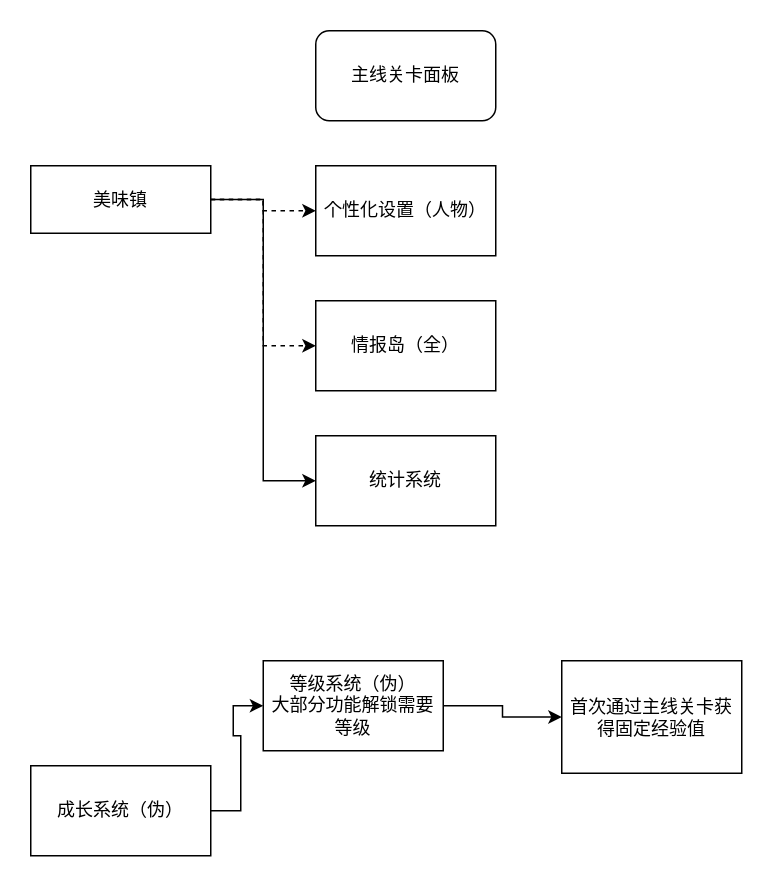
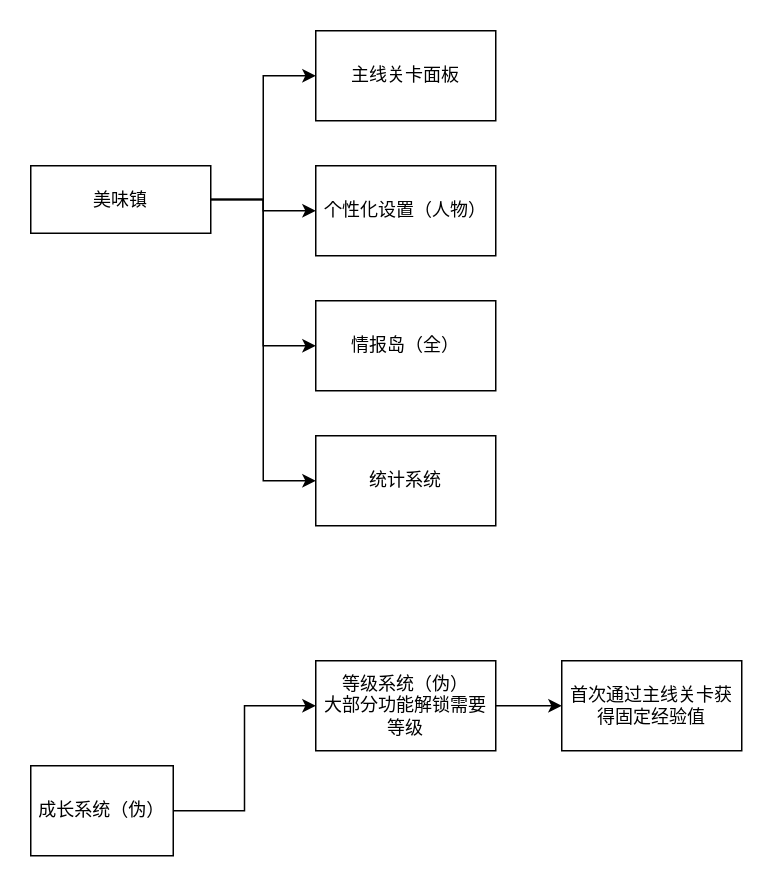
(406, 76) -> (406, 76)
none -> (263, 116)
(286, 211) -> (286, 211)
(286, 346) -> (286, 346)
(353, 706) -> (406, 706)
(652, 717) -> (652, 706)
(121, 811) -> (102, 811)
